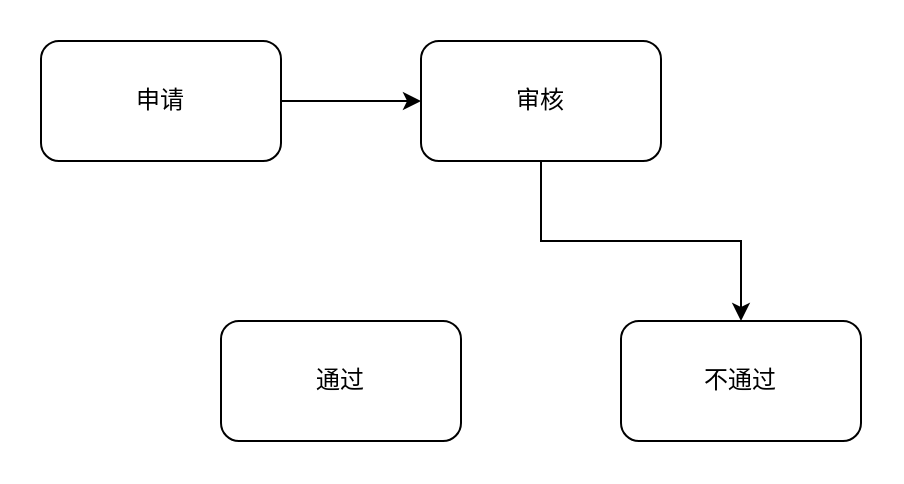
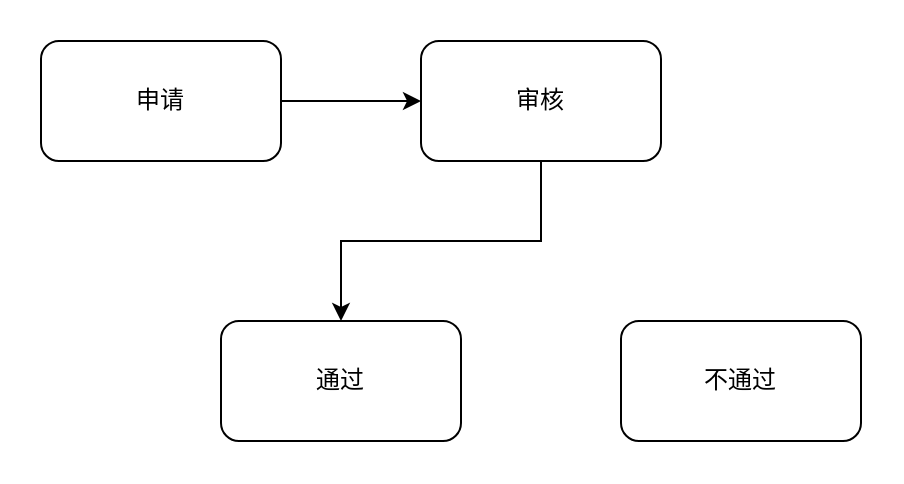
(673, 241) -> (409, 241)
